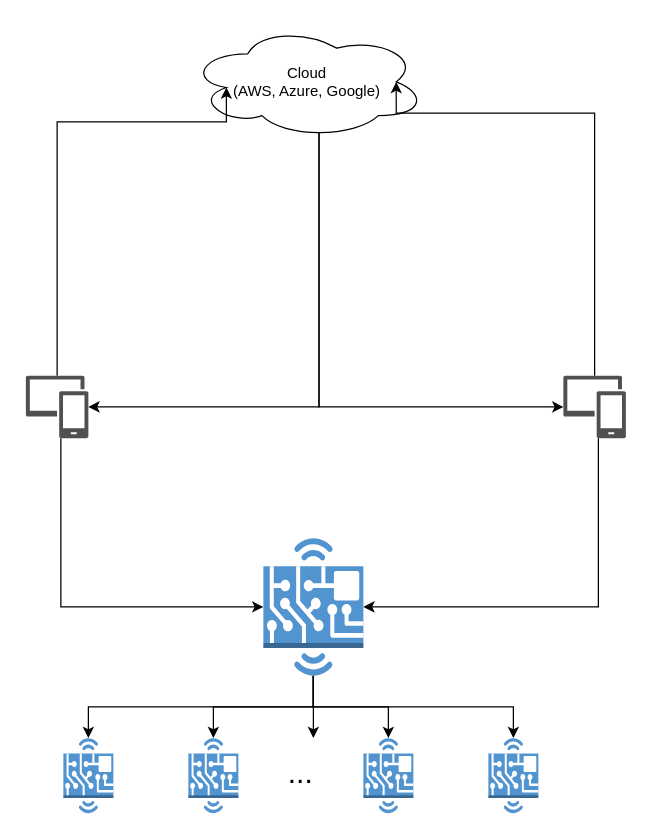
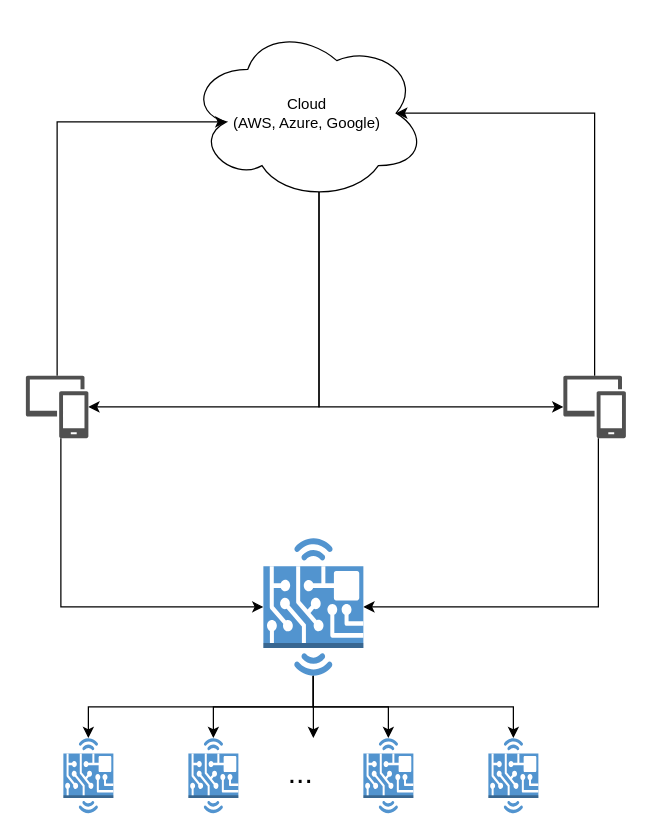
(307, 82) -> (307, 113)
